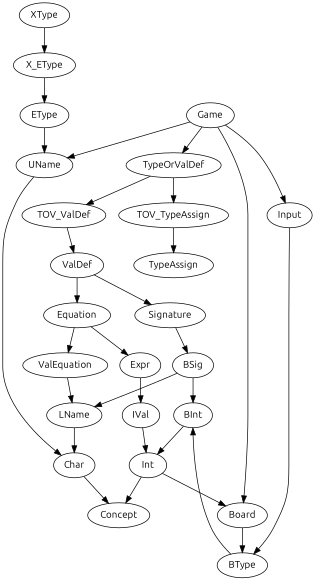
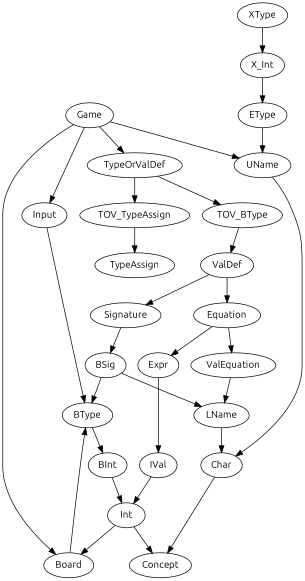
(44, 65) -> (262, 65)
(64, 215) -> (242, 215)
(193, 387) -> (98, 387)
